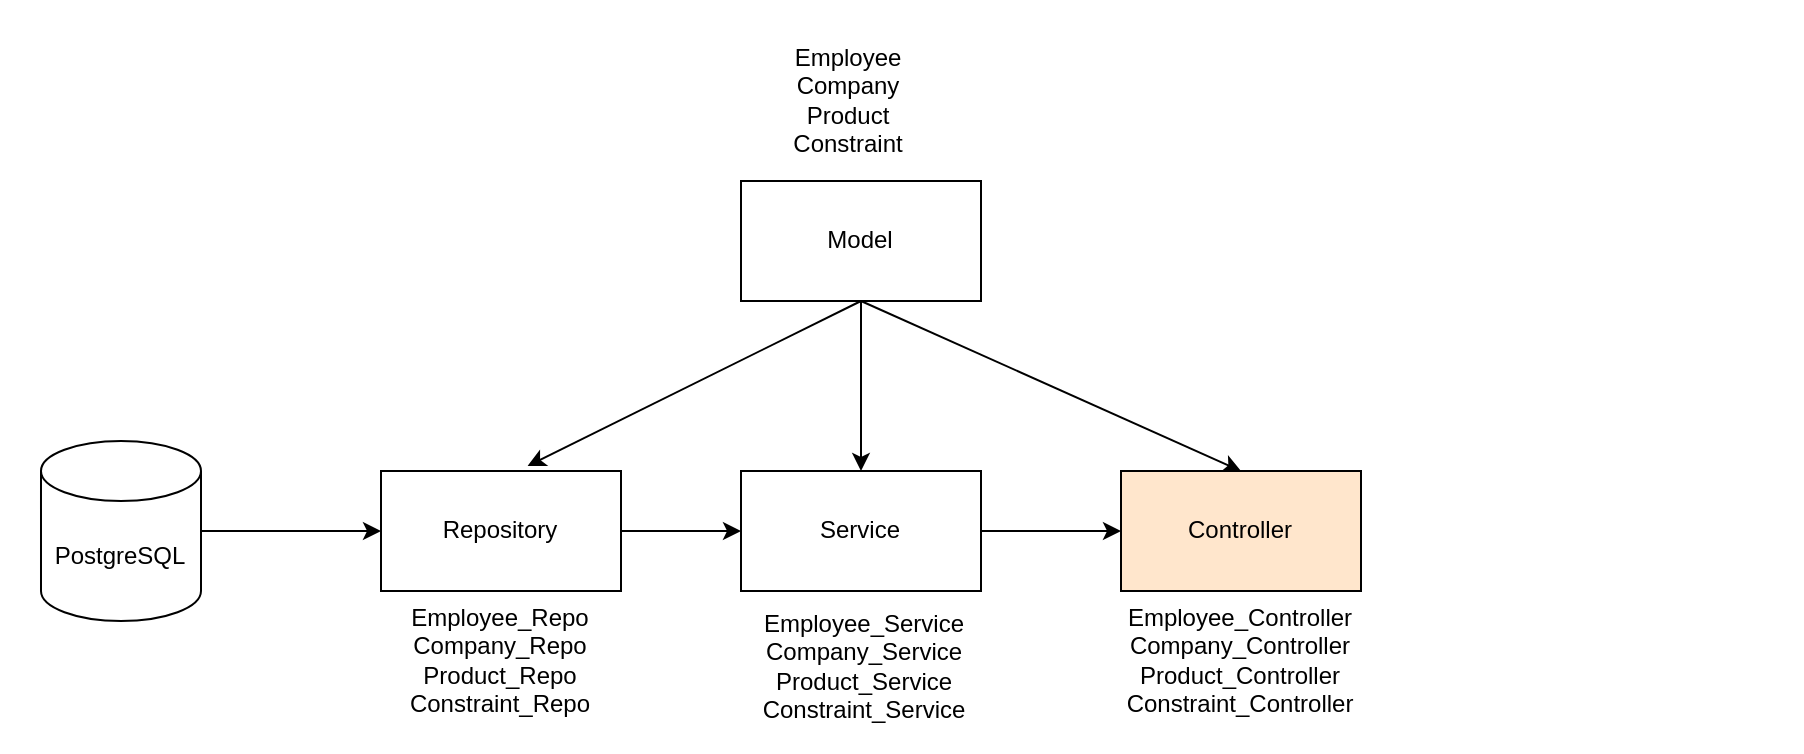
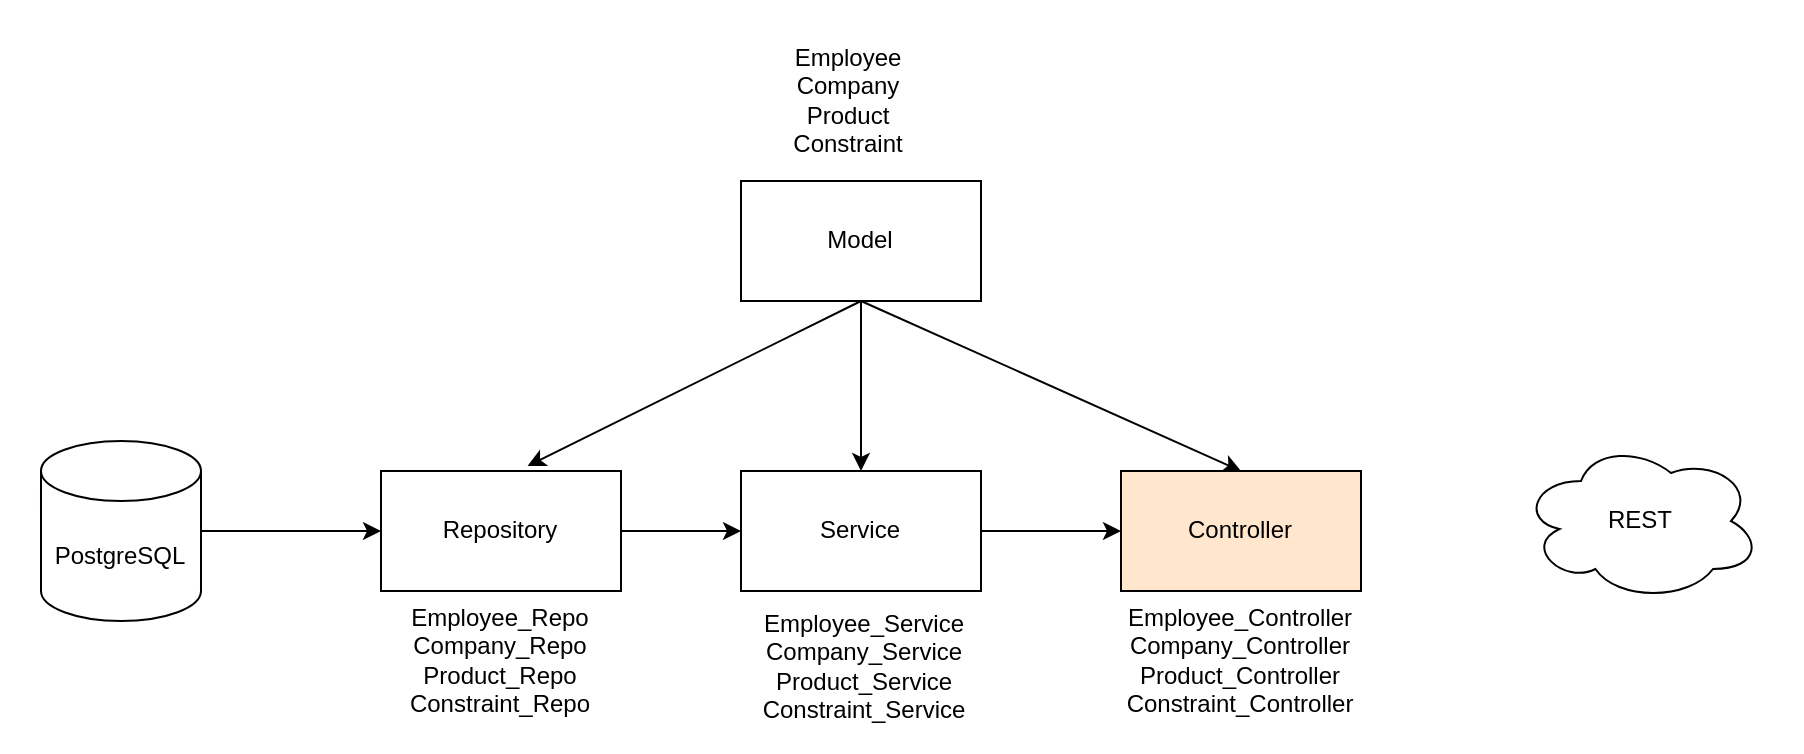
none -> (1641, 521)
